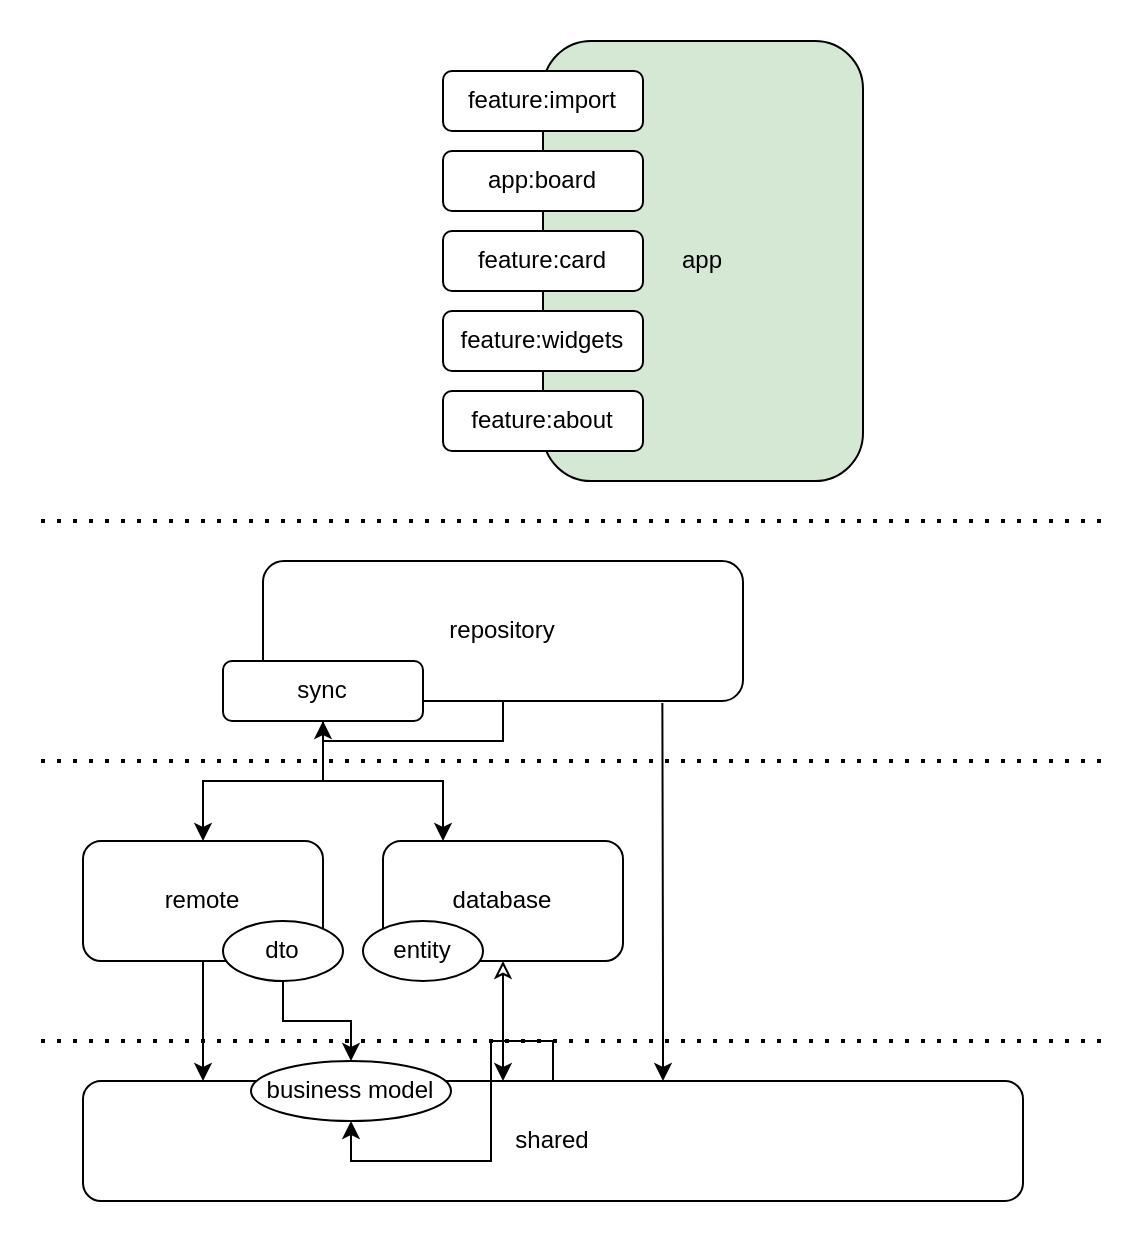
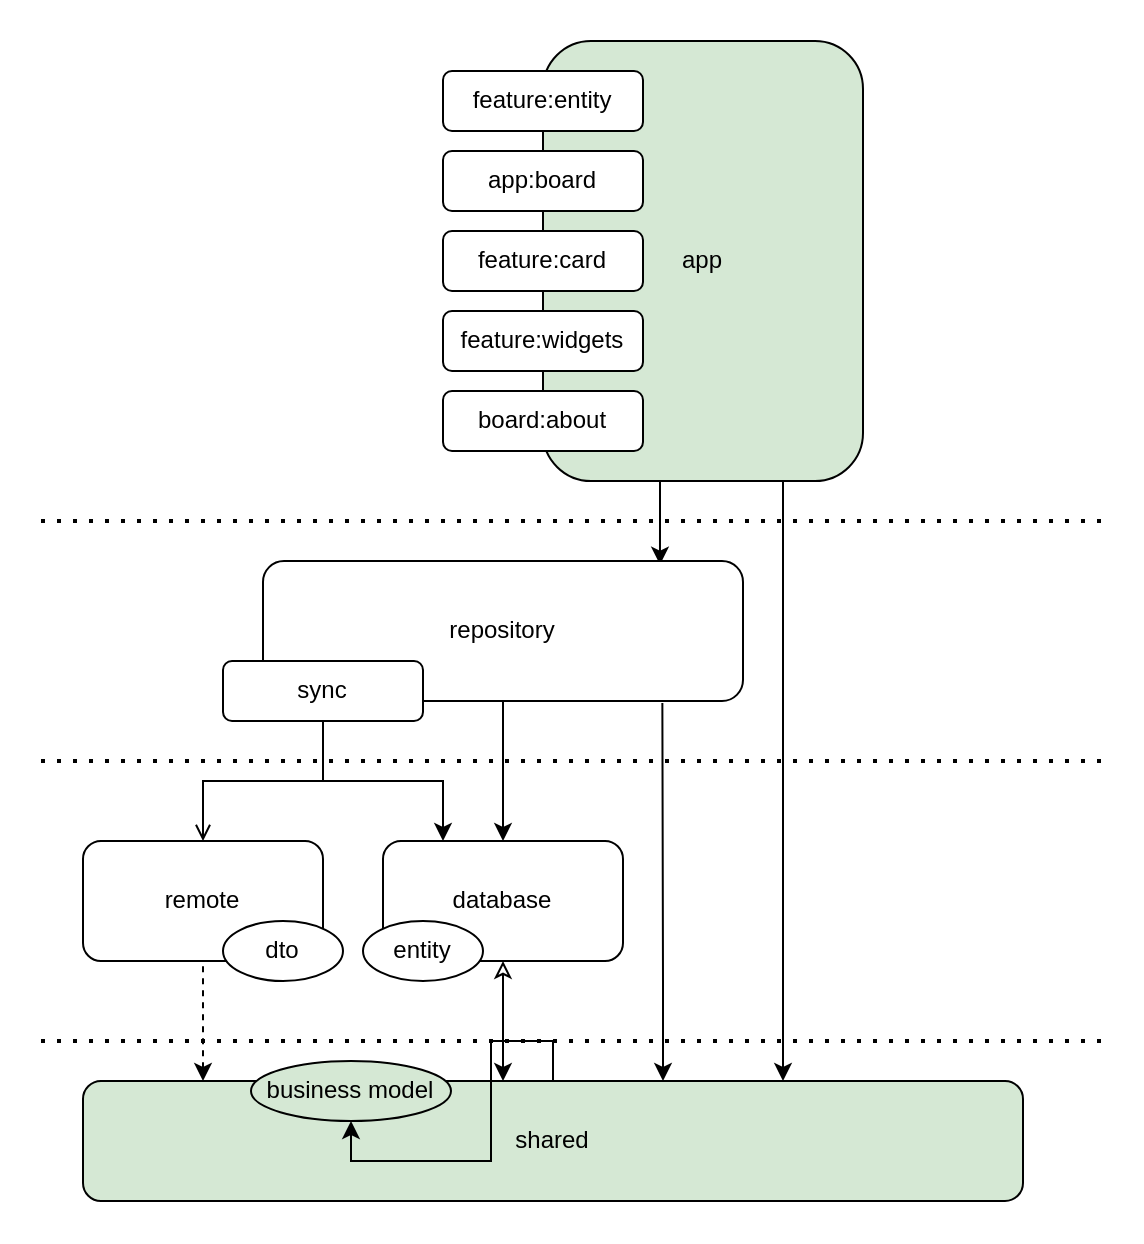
(543, 101) -> (543, 101)
(543, 421) -> (543, 421)
none -> (660, 516)
(417, 741) -> (503, 783)
none -> (783, 775)
(203, 826) -> (203, 828)
(203, 1012) -> (203, 1012)
(311, 1021) -> none
(351, 1091) -> (351, 1091)
(553, 1141) -> (553, 1141)
